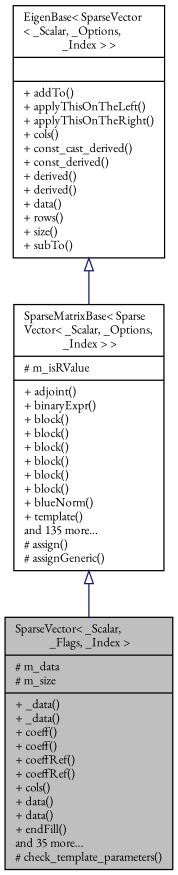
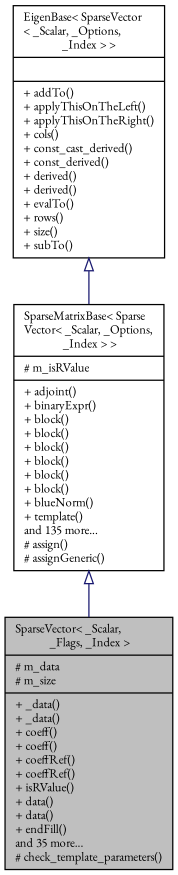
(43, 204) -> (49, 204)
(33, 788) -> (45, 788)
